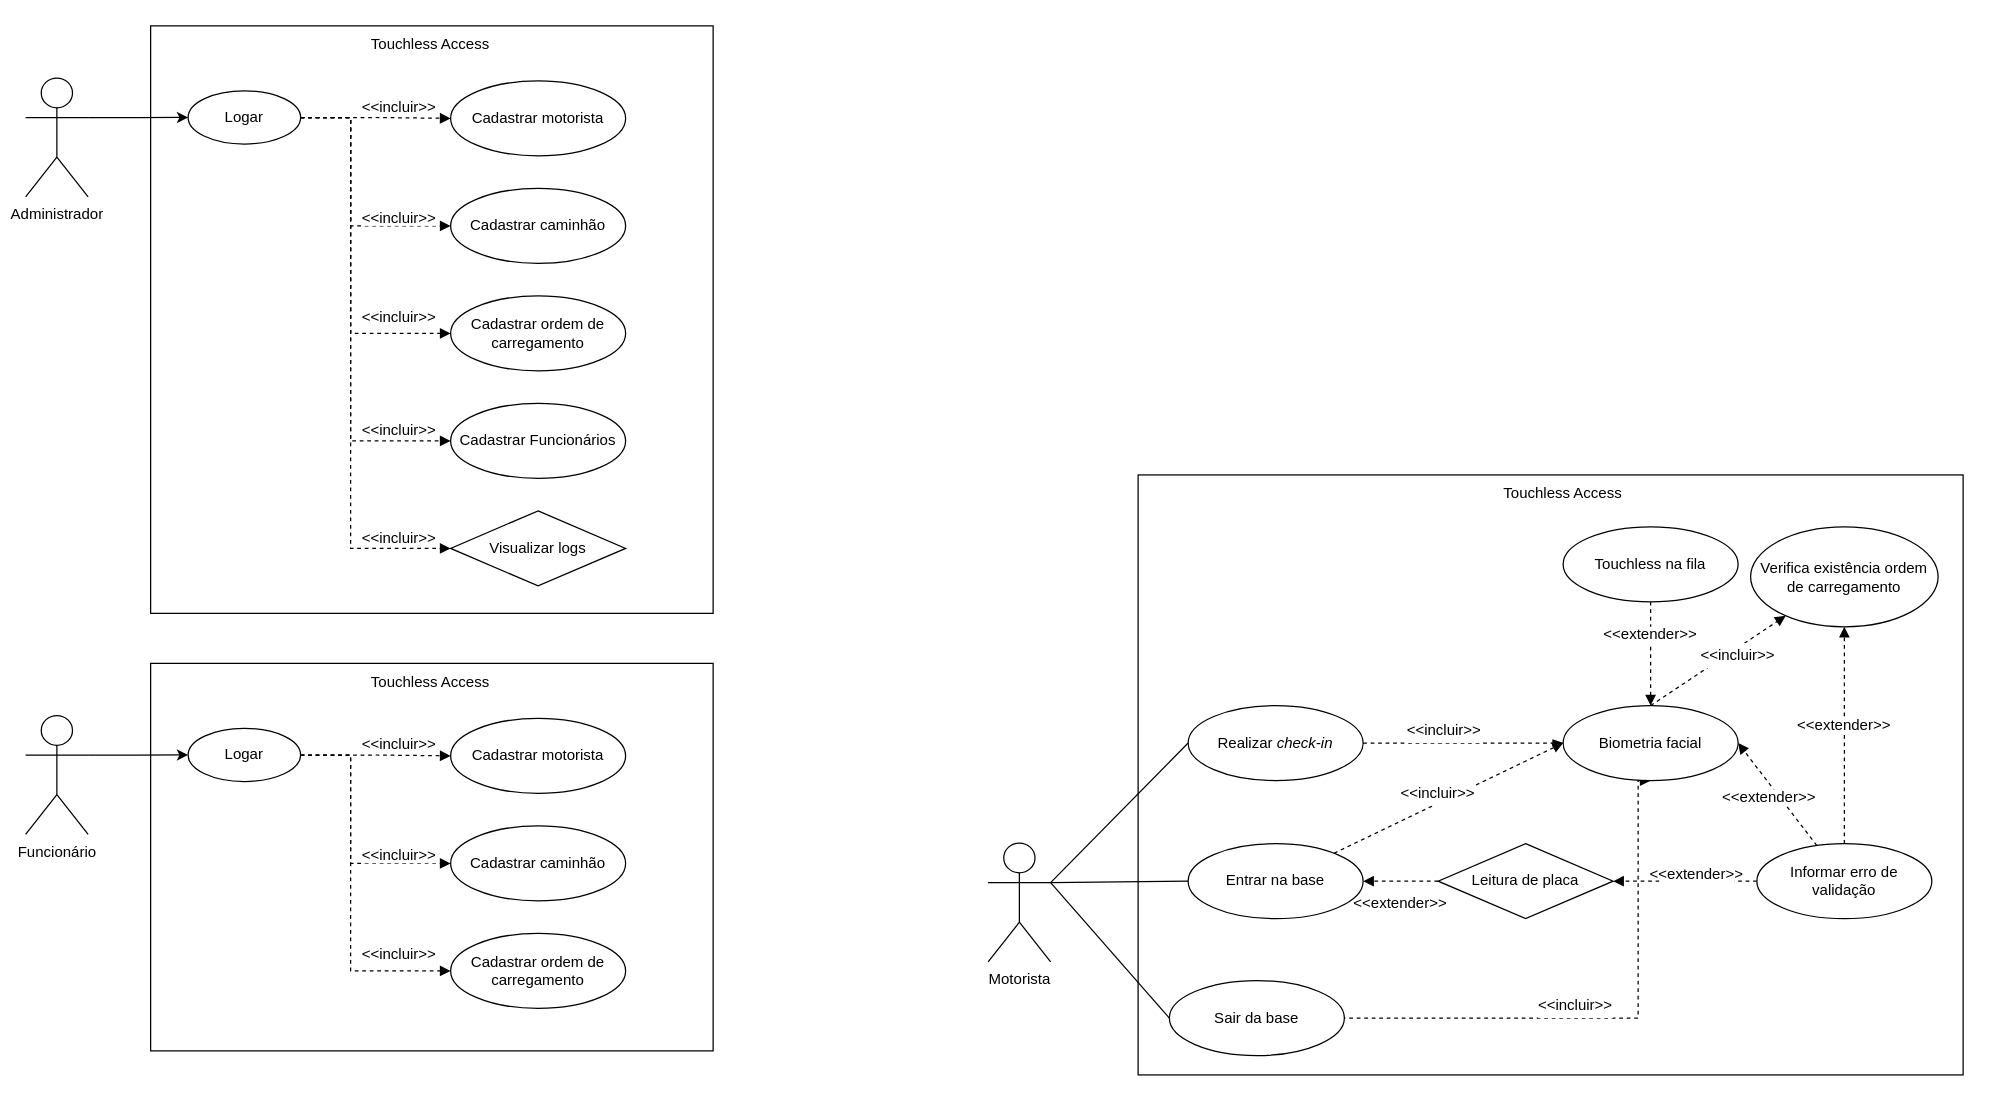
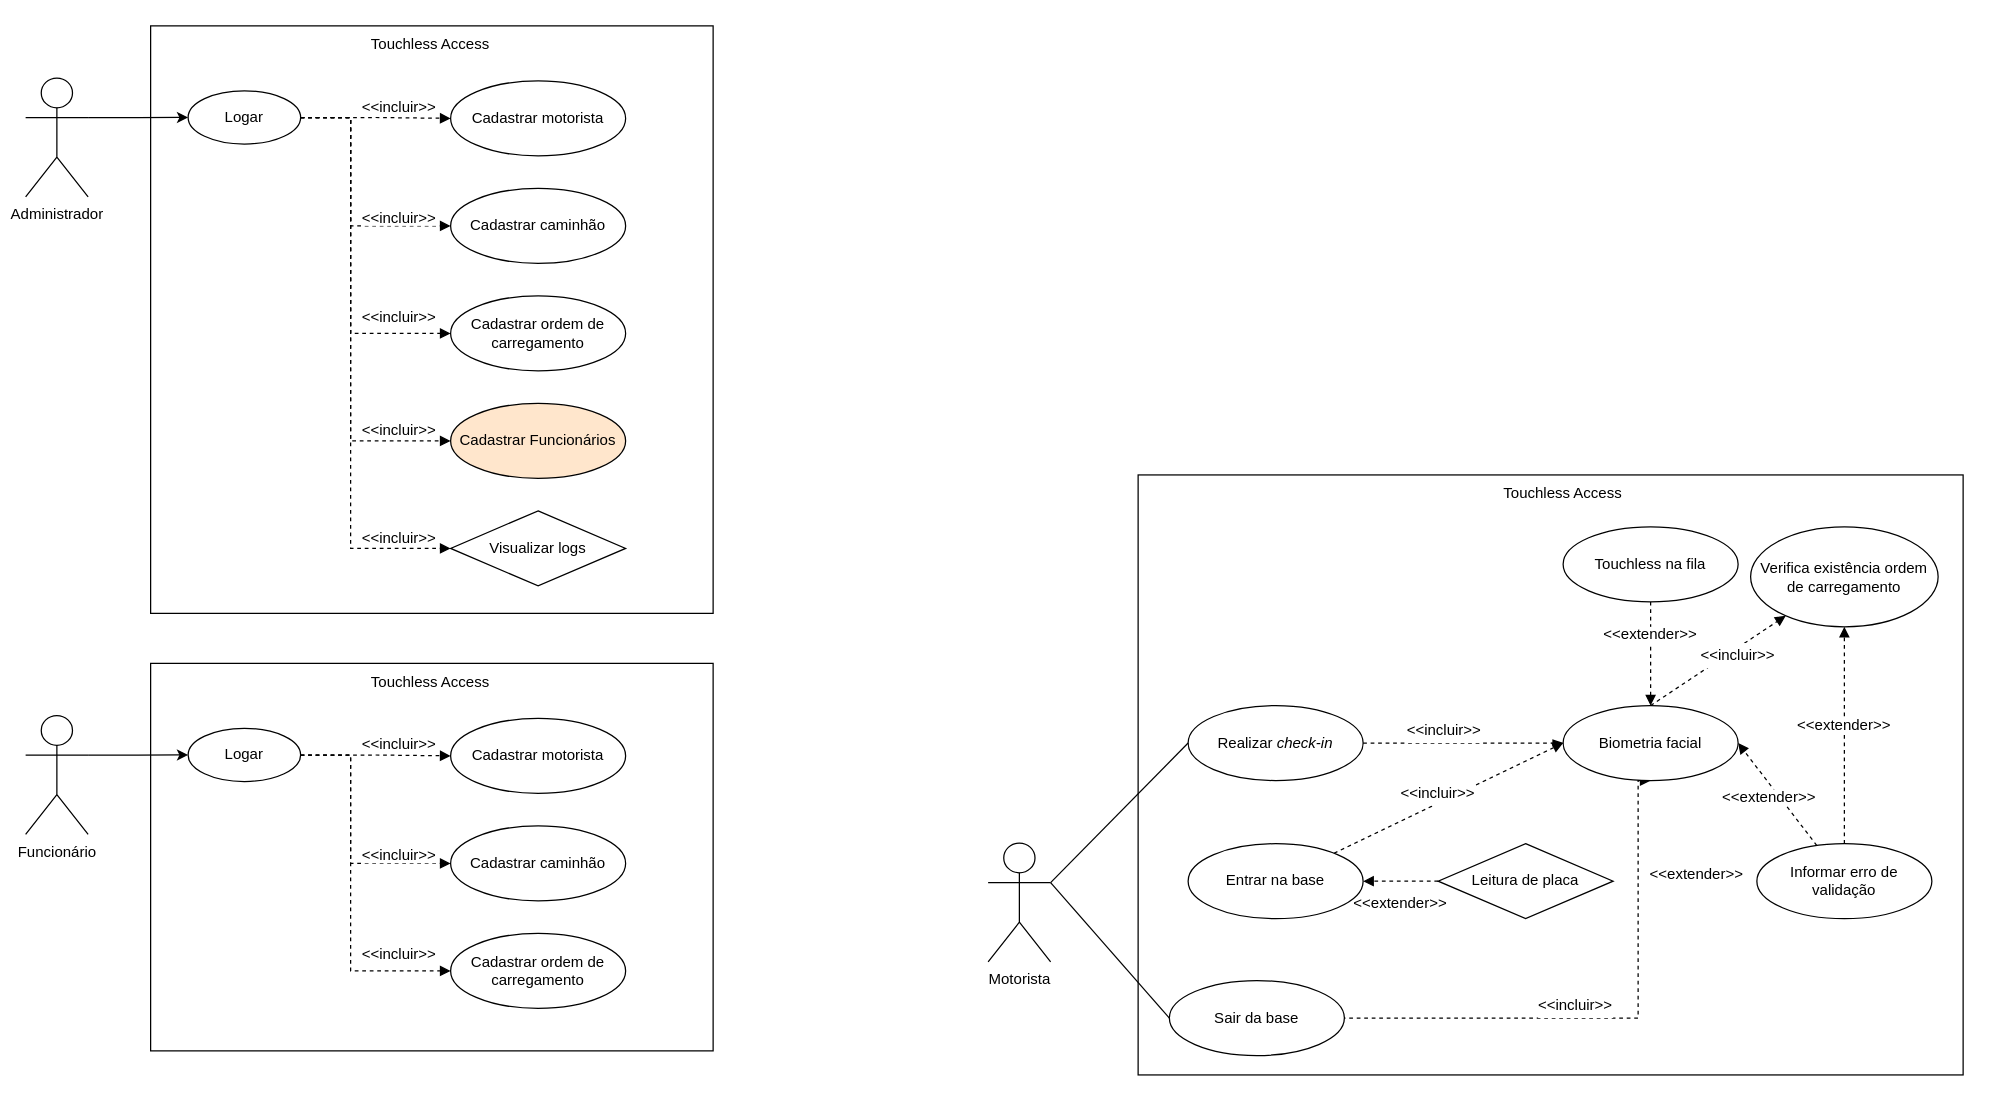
(538, 441) -> (538, 441)
(1642, 881) -> none
(1121, 882) -> none
